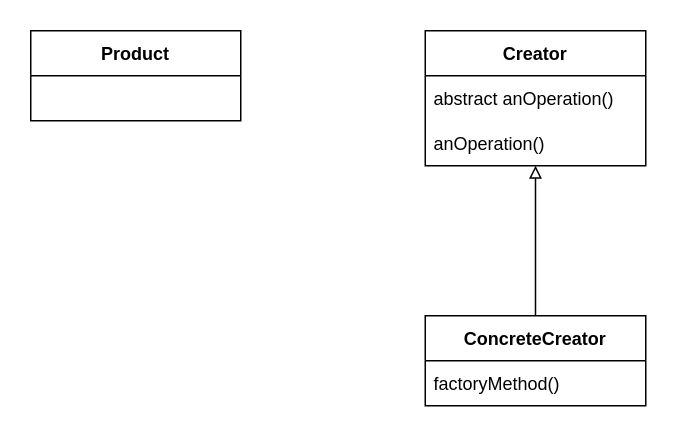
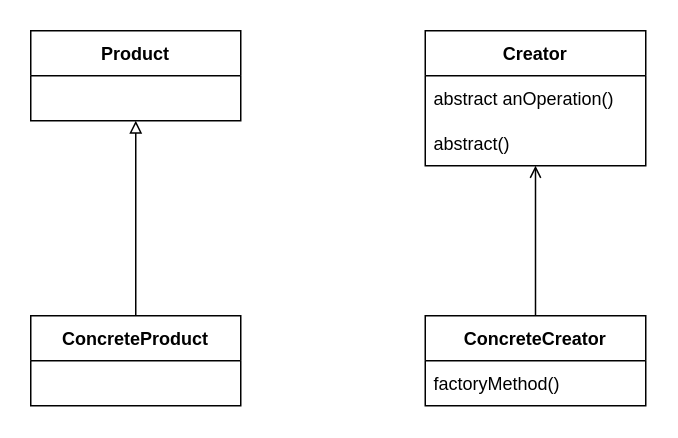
(497, 144) -> (484, 144)
(536, 179) -> (536, 175)
none -> (136, 224)
none -> (136, 361)
